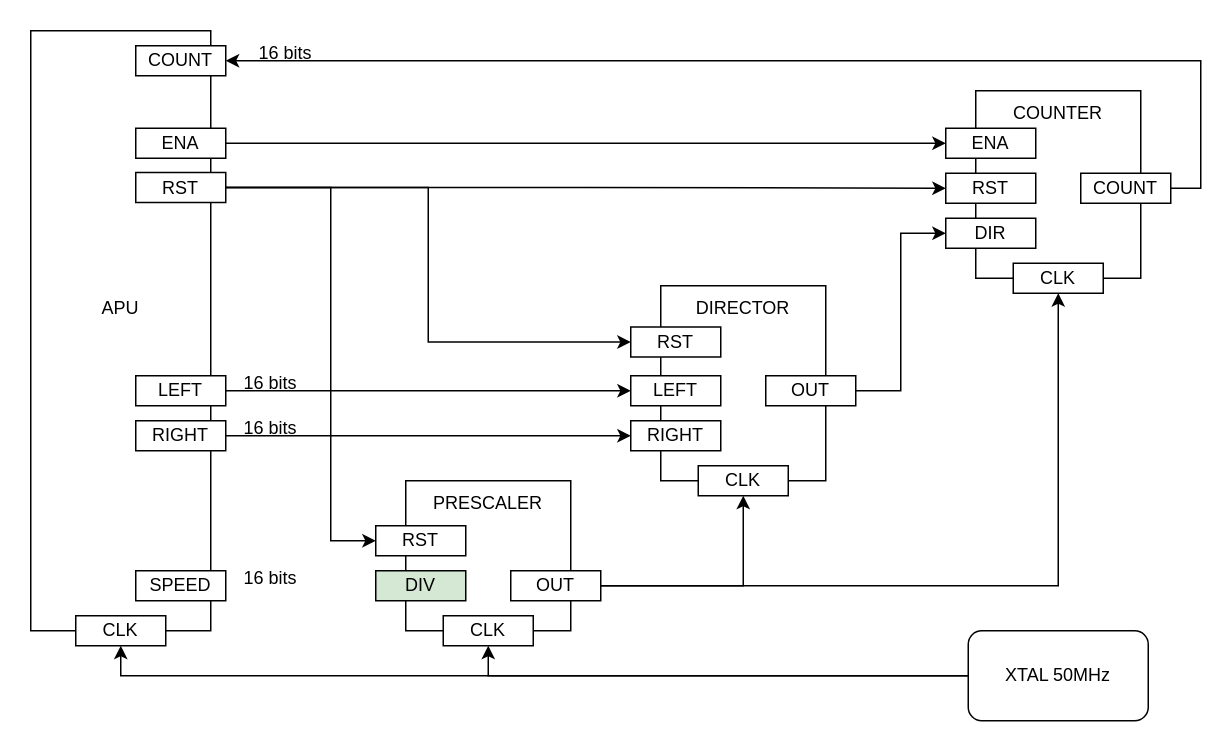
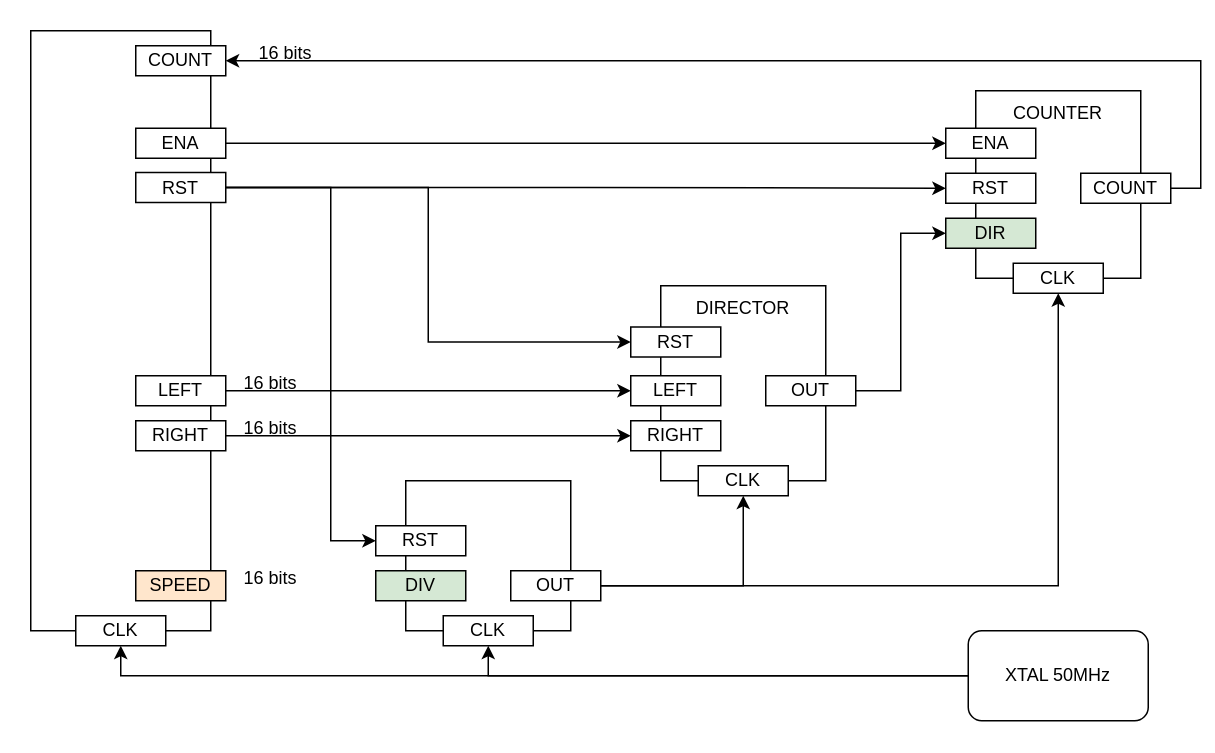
(991, 233) -> (991, 233)
(121, 308) -> none
(488, 503) -> none
(181, 586) -> (181, 586)
